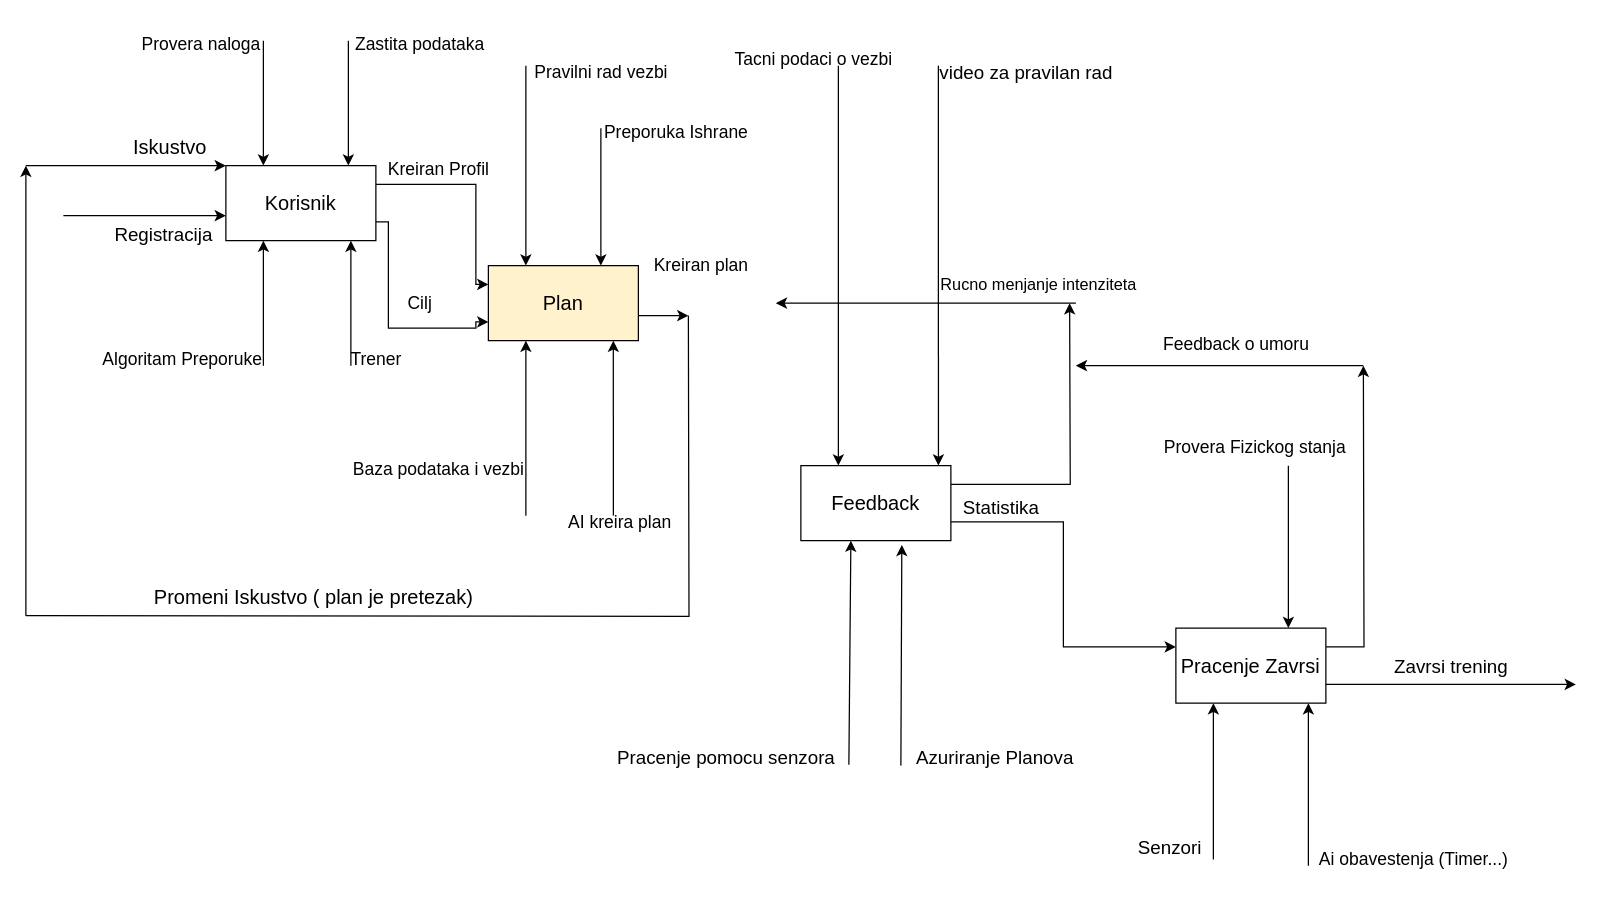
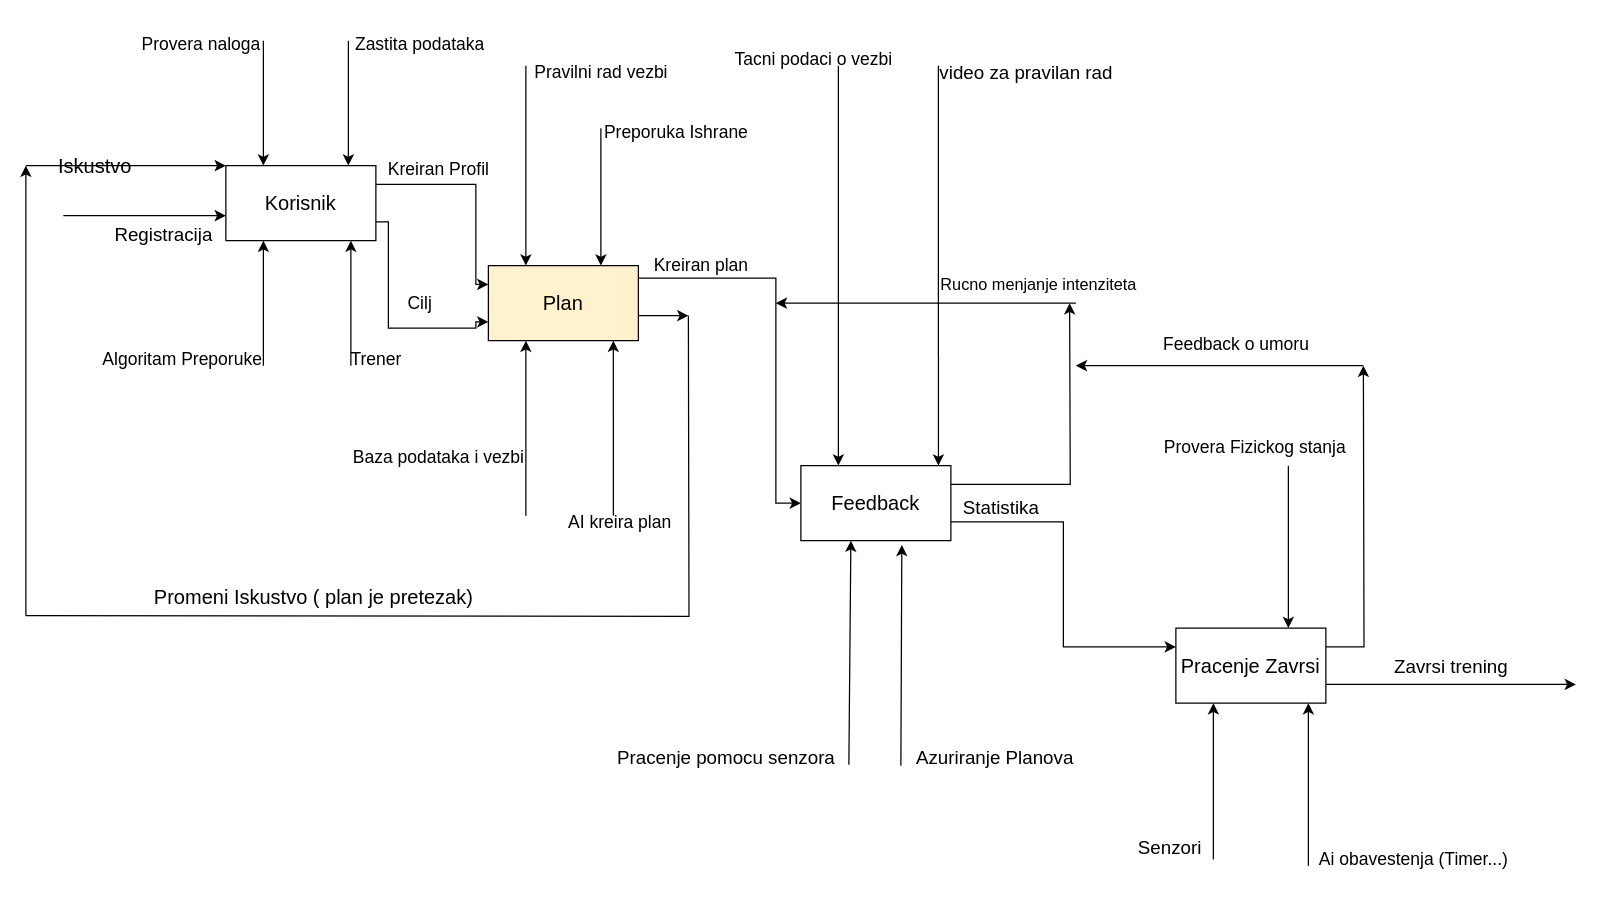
(169, 147) -> (94, 166)
none -> (776, 329)
(438, 469) -> (438, 457)
